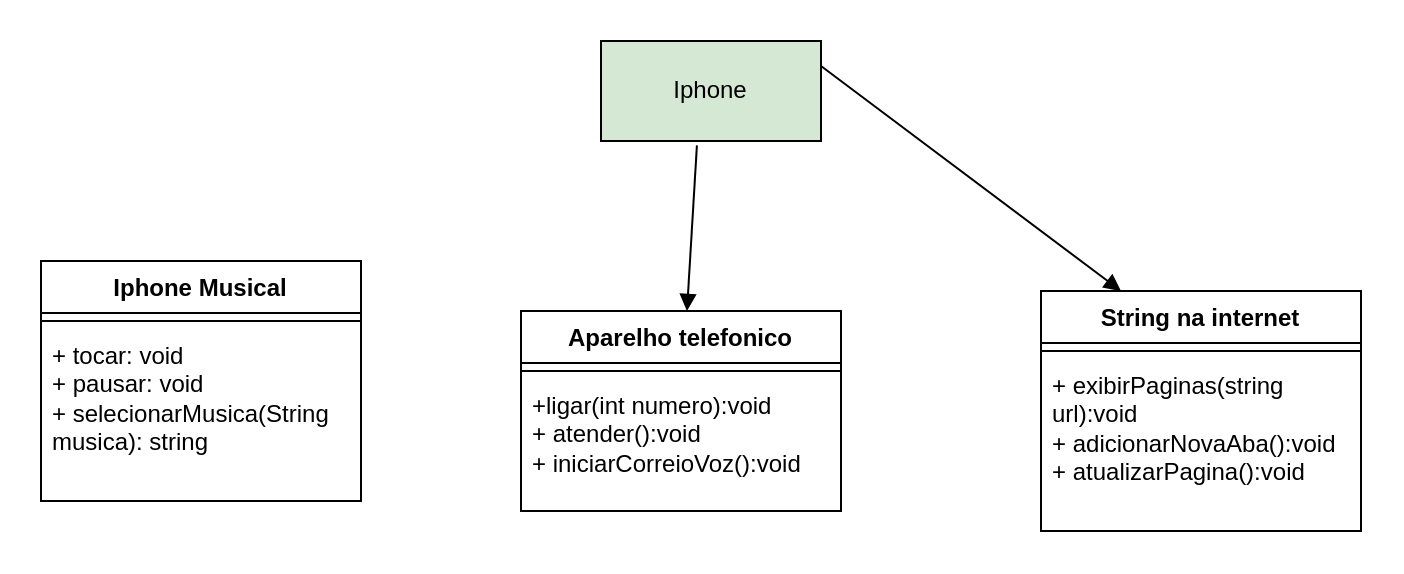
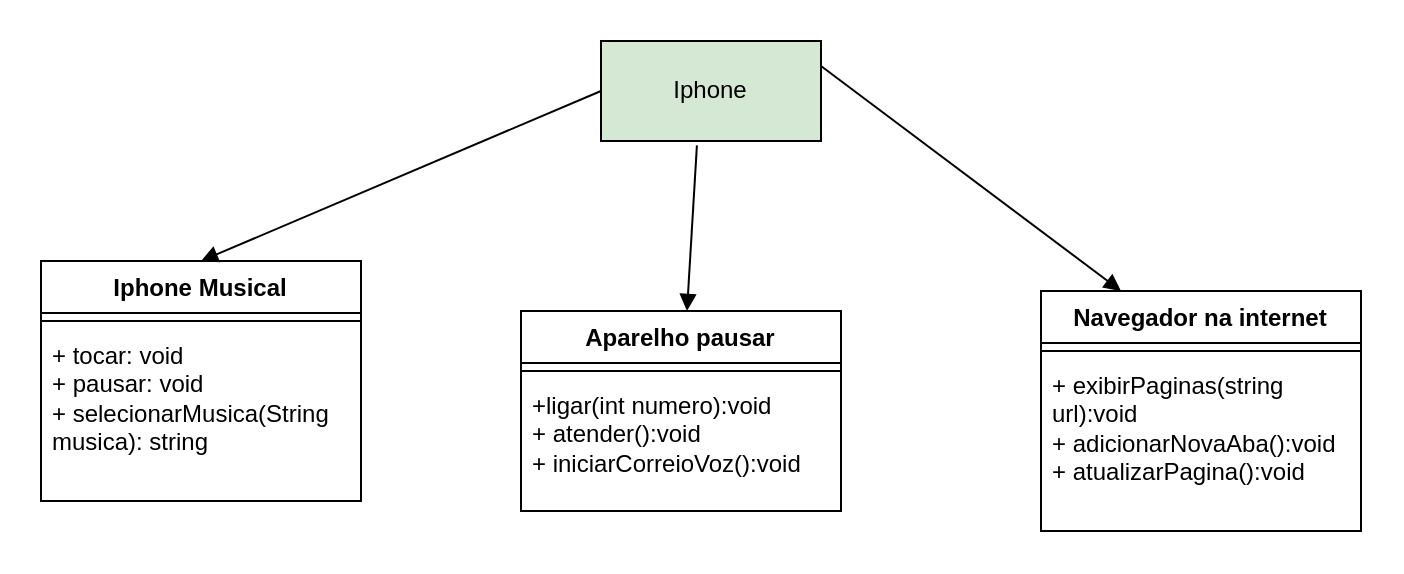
none -> (408, 173)
(1201, 319) -> (1201, 319)
(681, 339) -> (681, 339)
